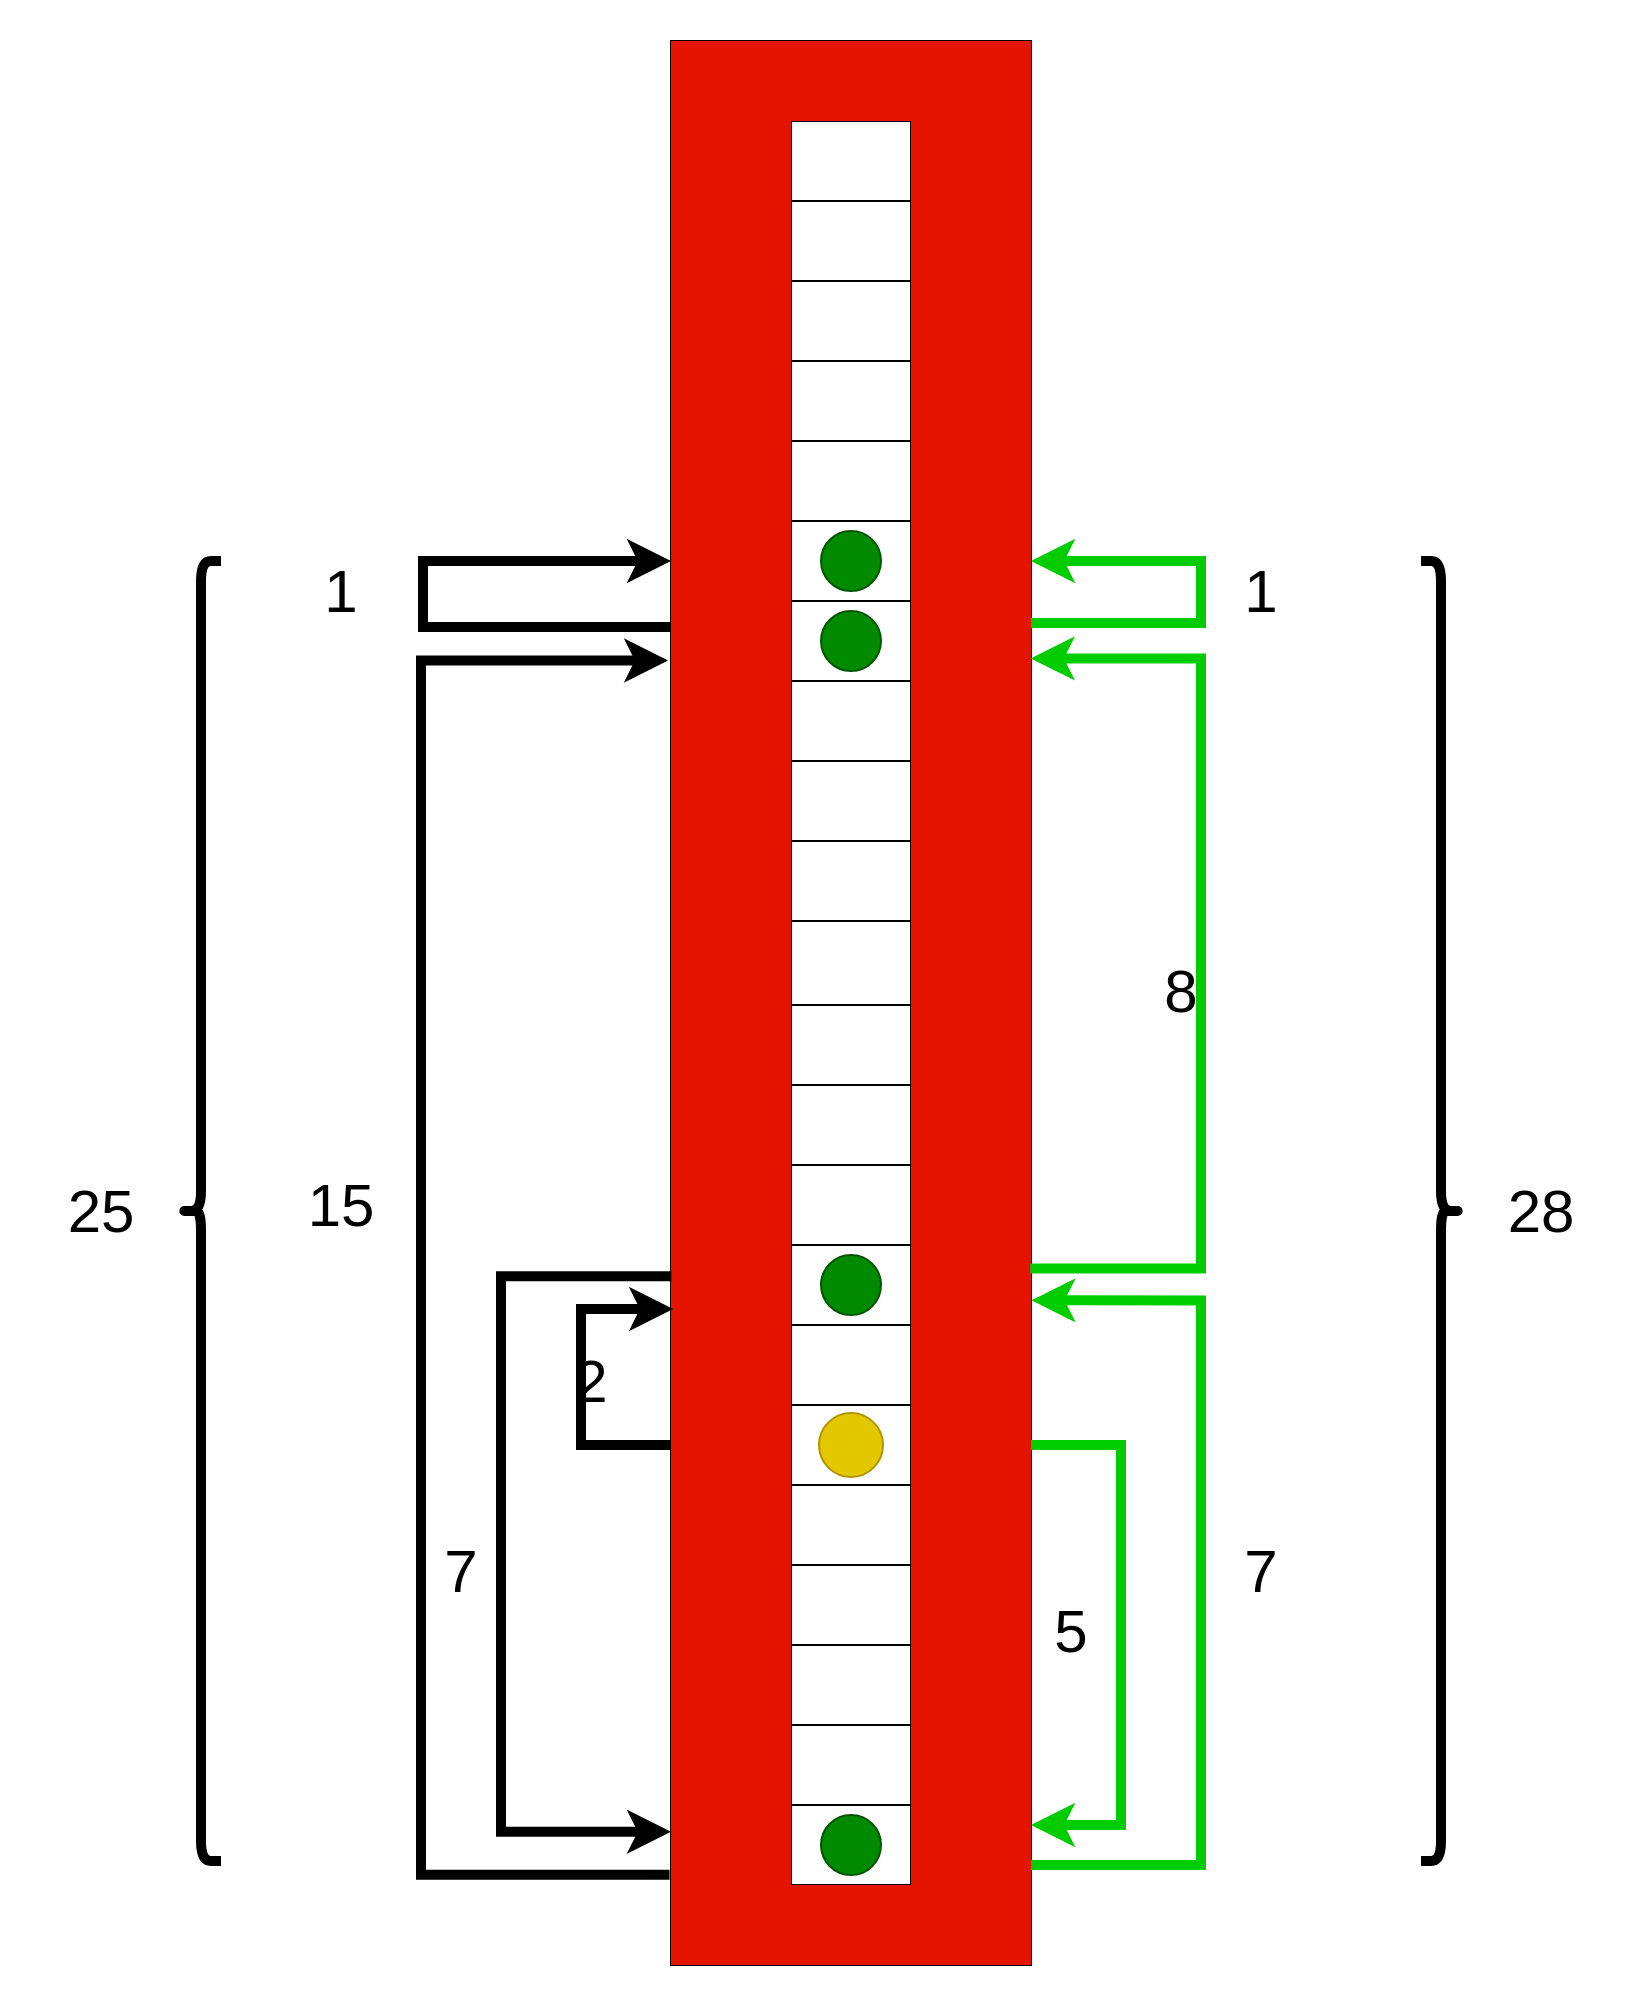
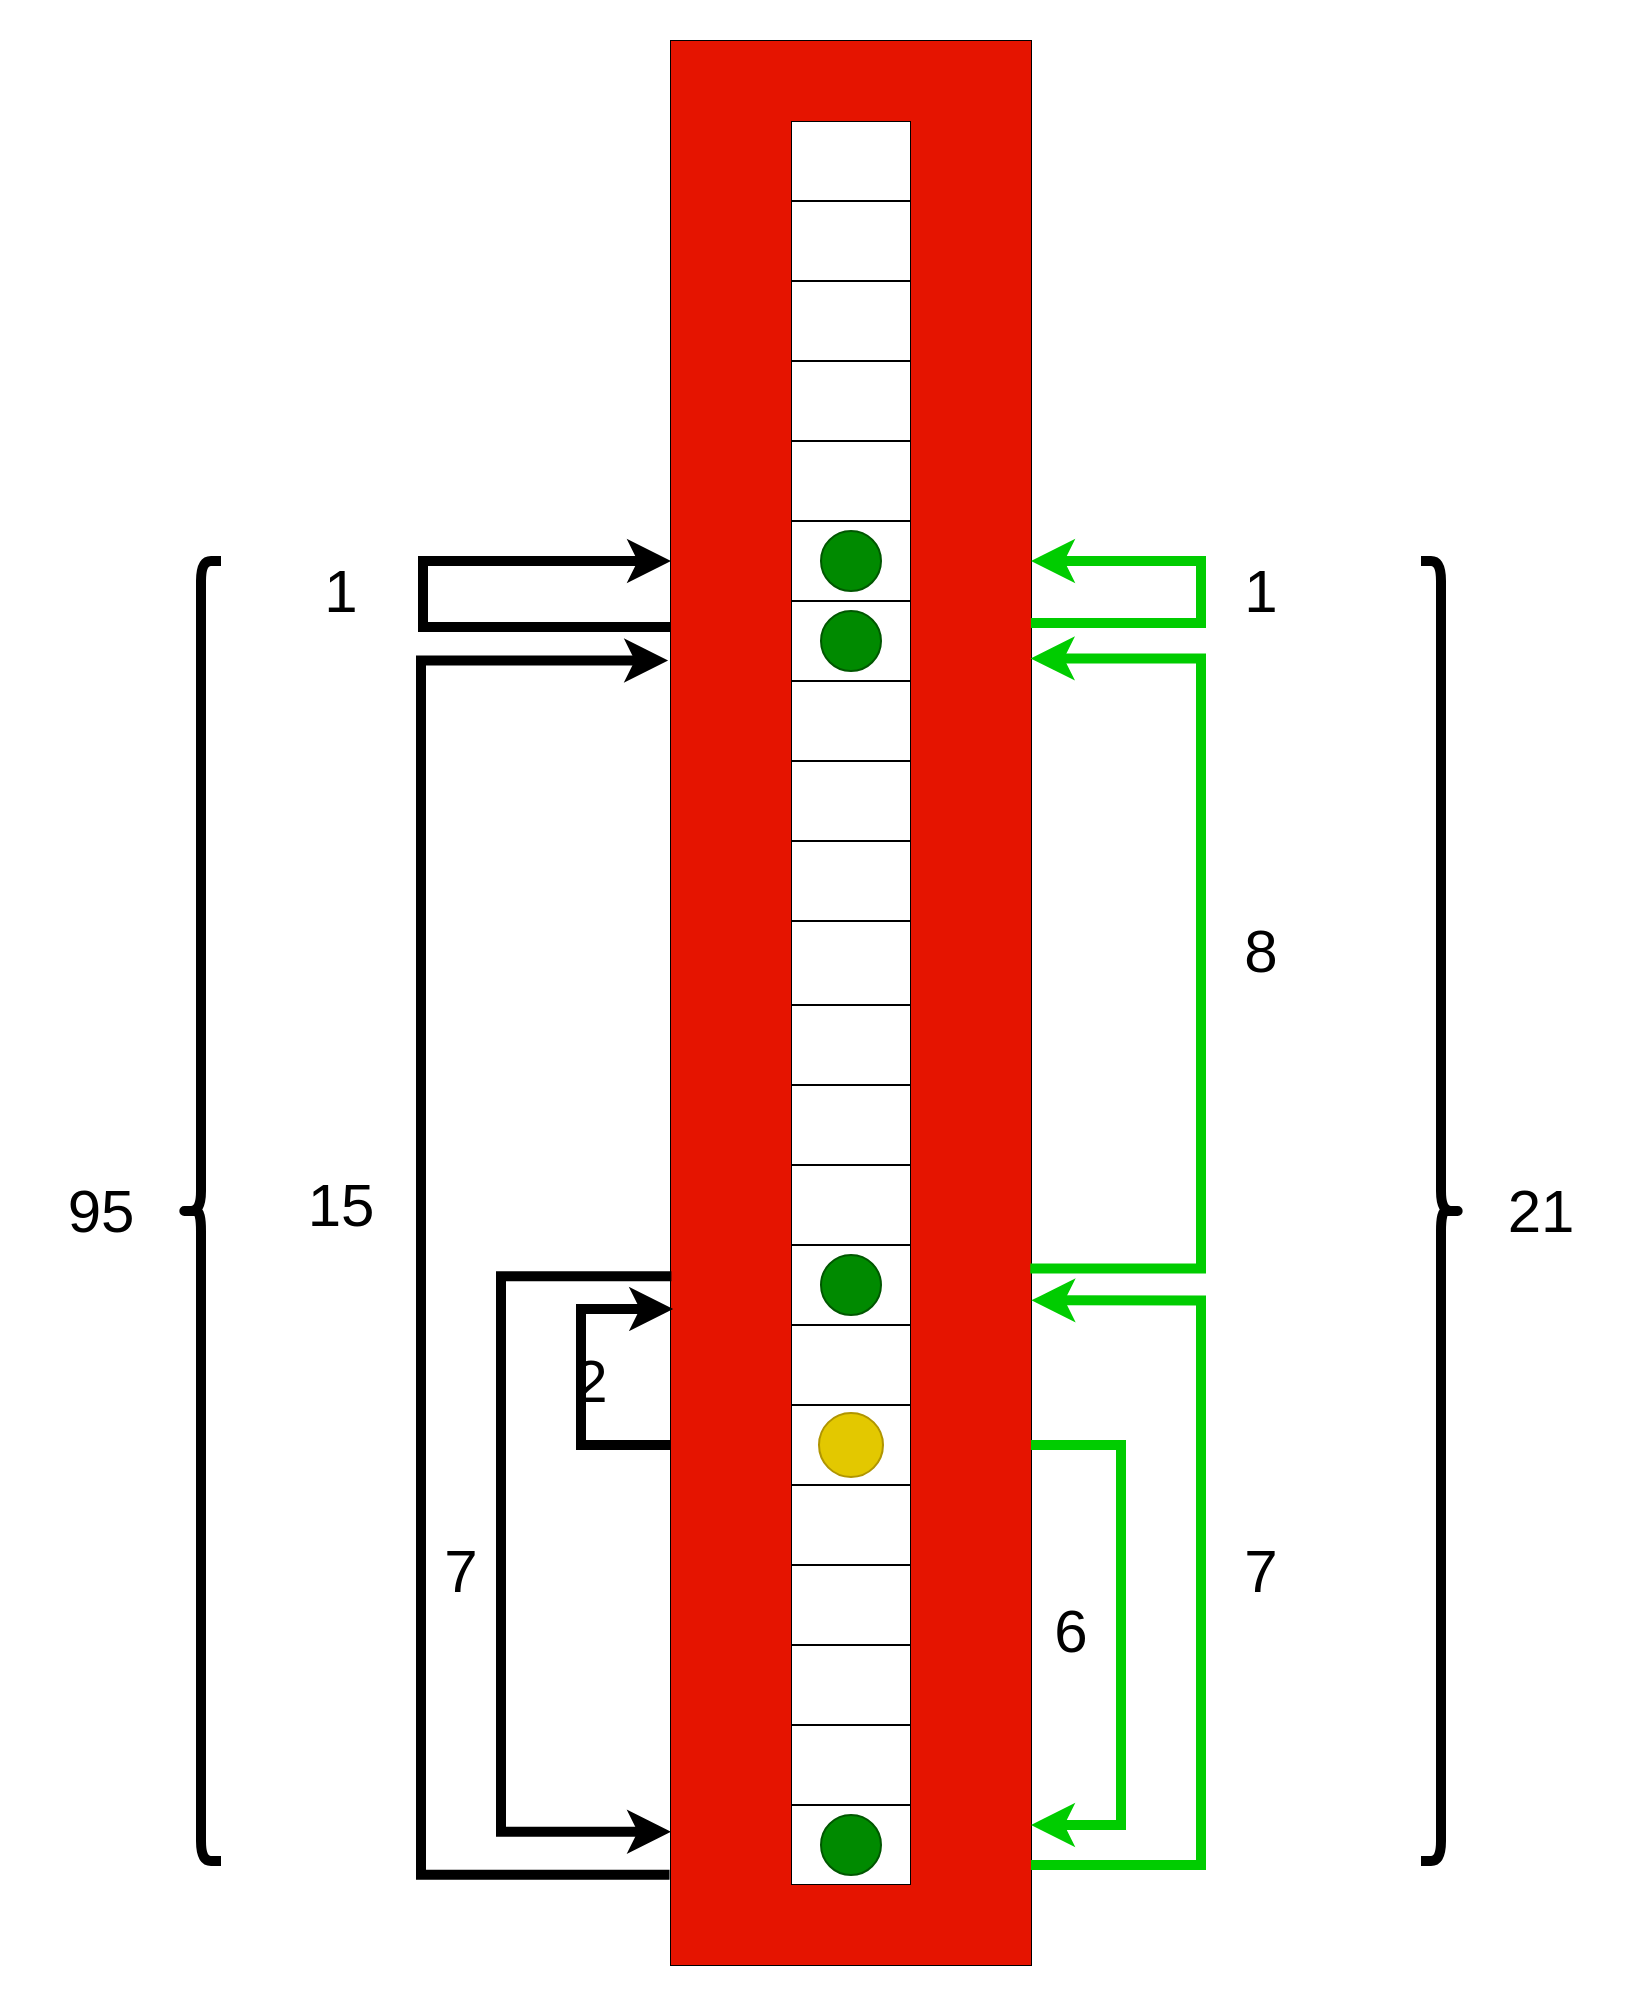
(1181, 991) -> (1261, 951)
(102, 1211) -> (102, 1211)
(1542, 1211) -> (1542, 1211)
(1072, 1631) -> (1072, 1631)
